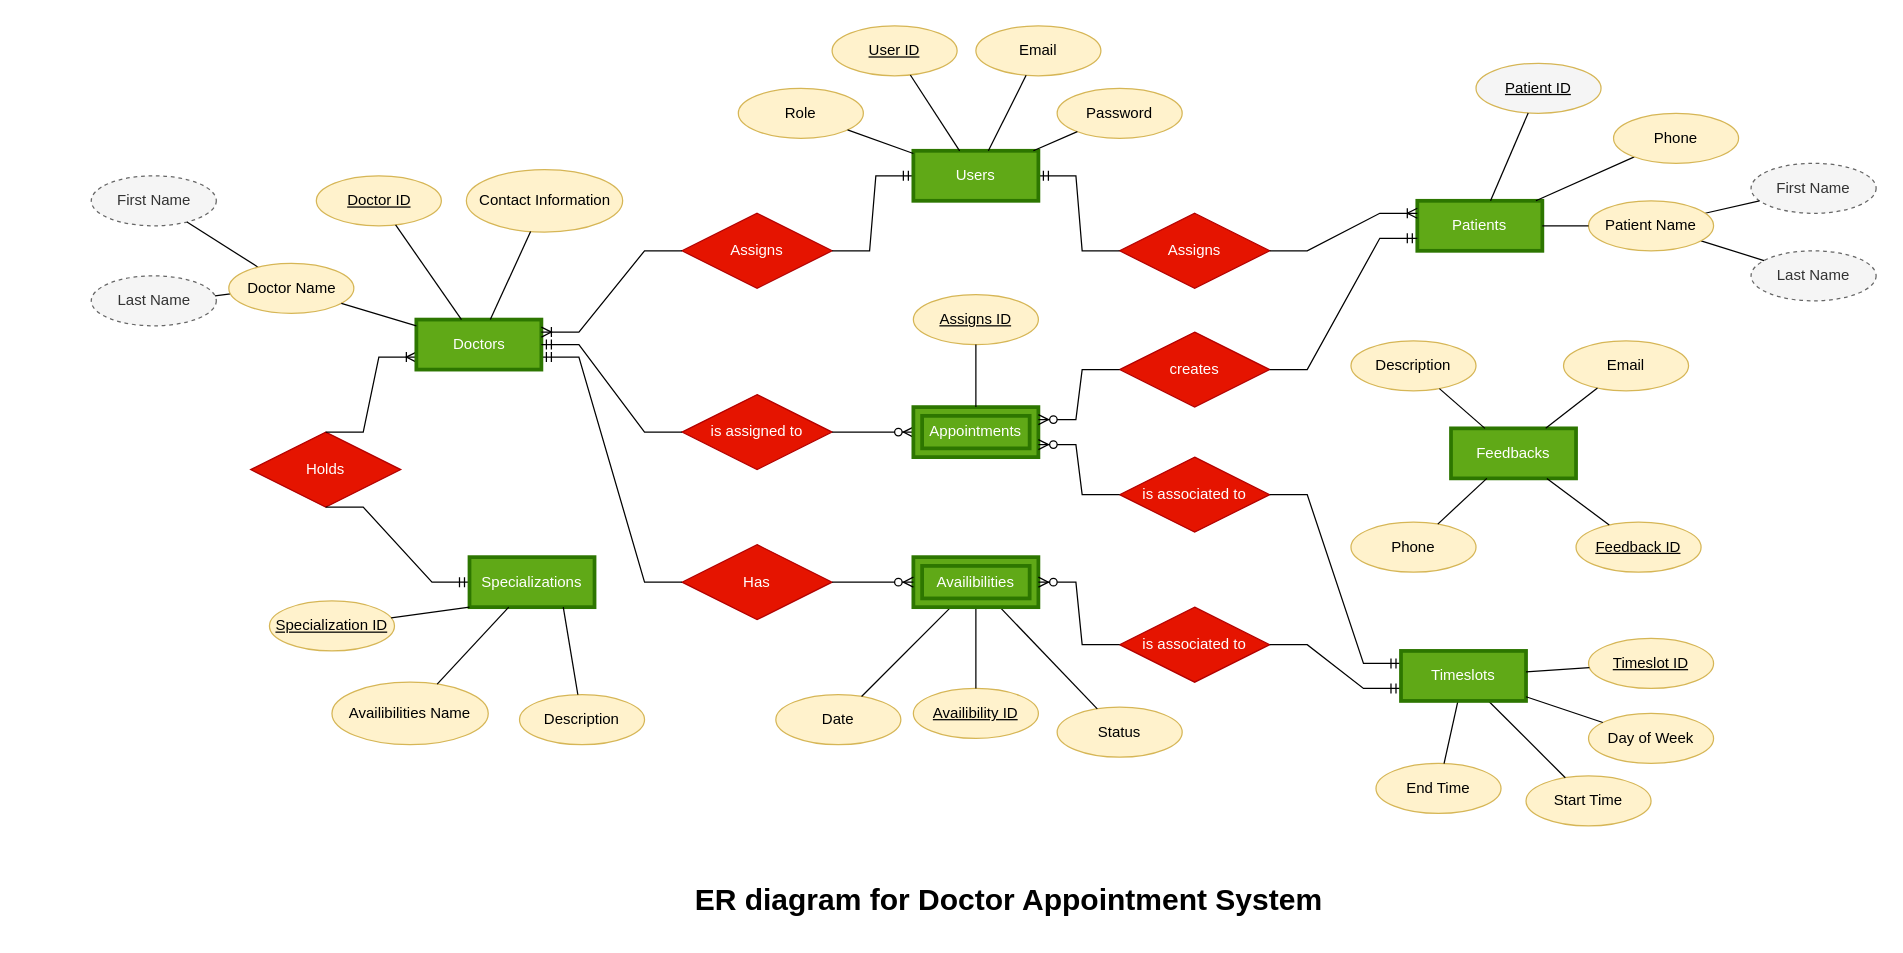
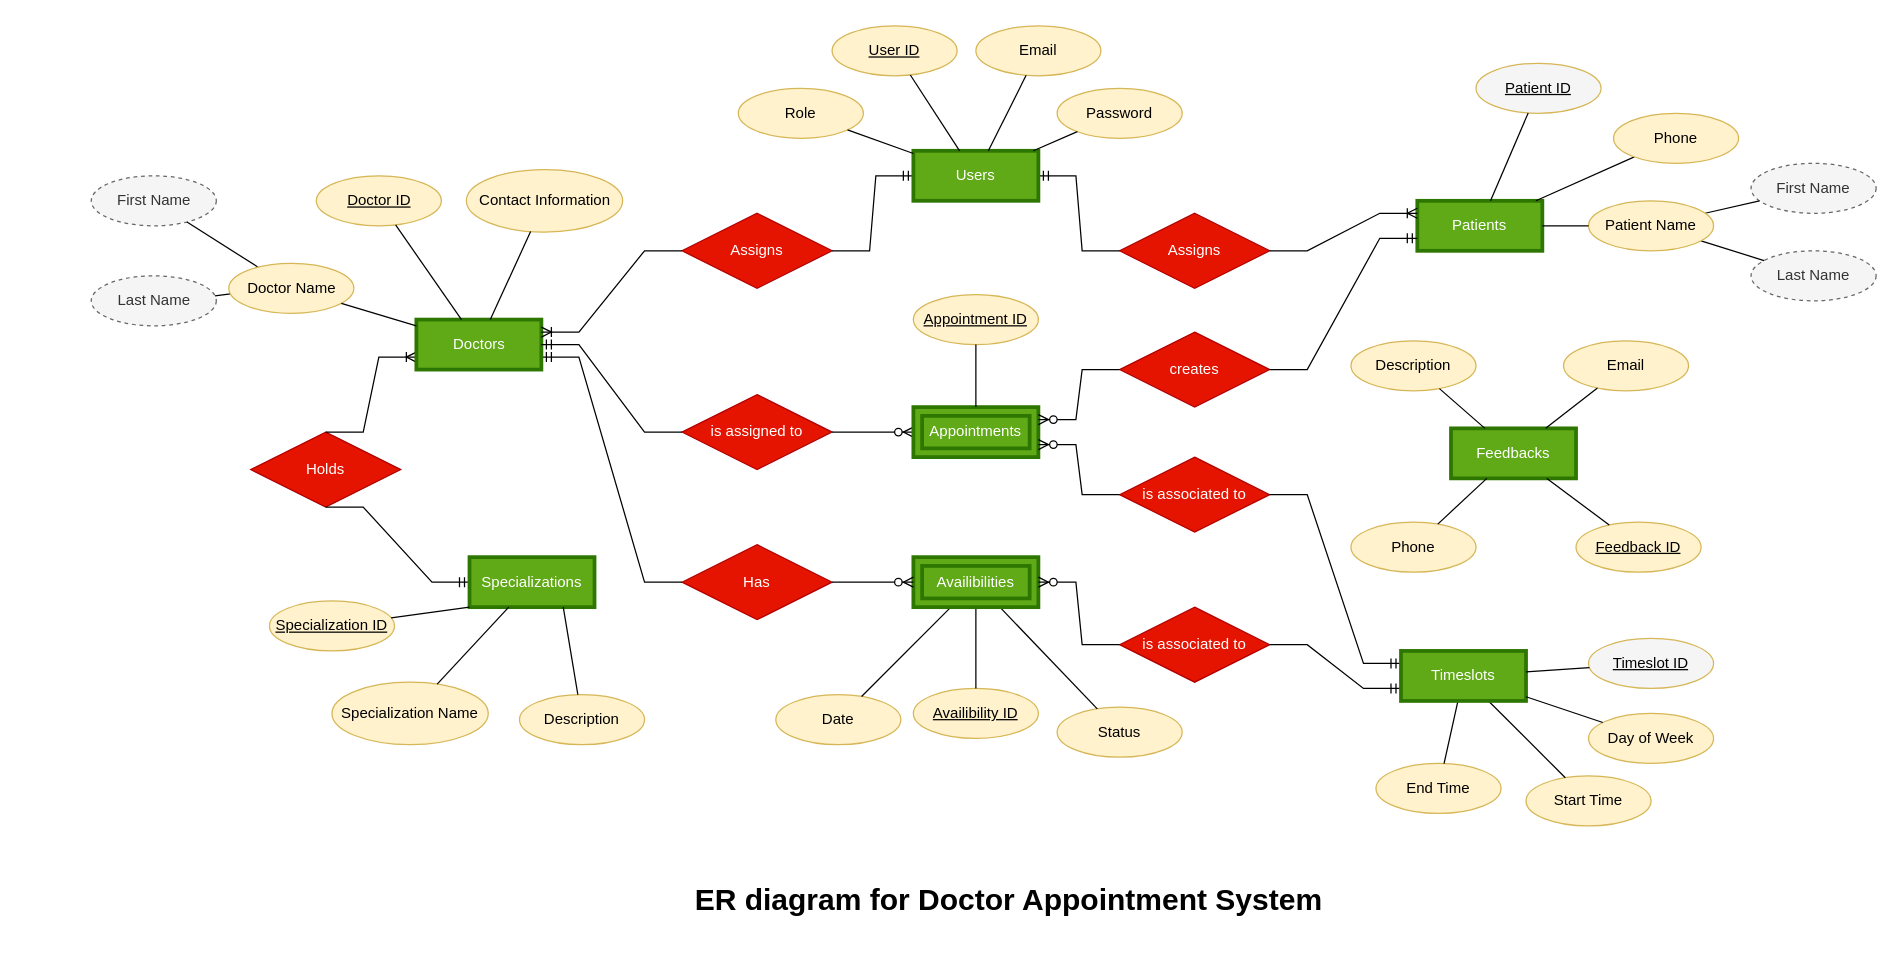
(976, 319) -> (976, 319)
(1651, 663) -> (1651, 663)
(410, 713) -> (410, 713)
